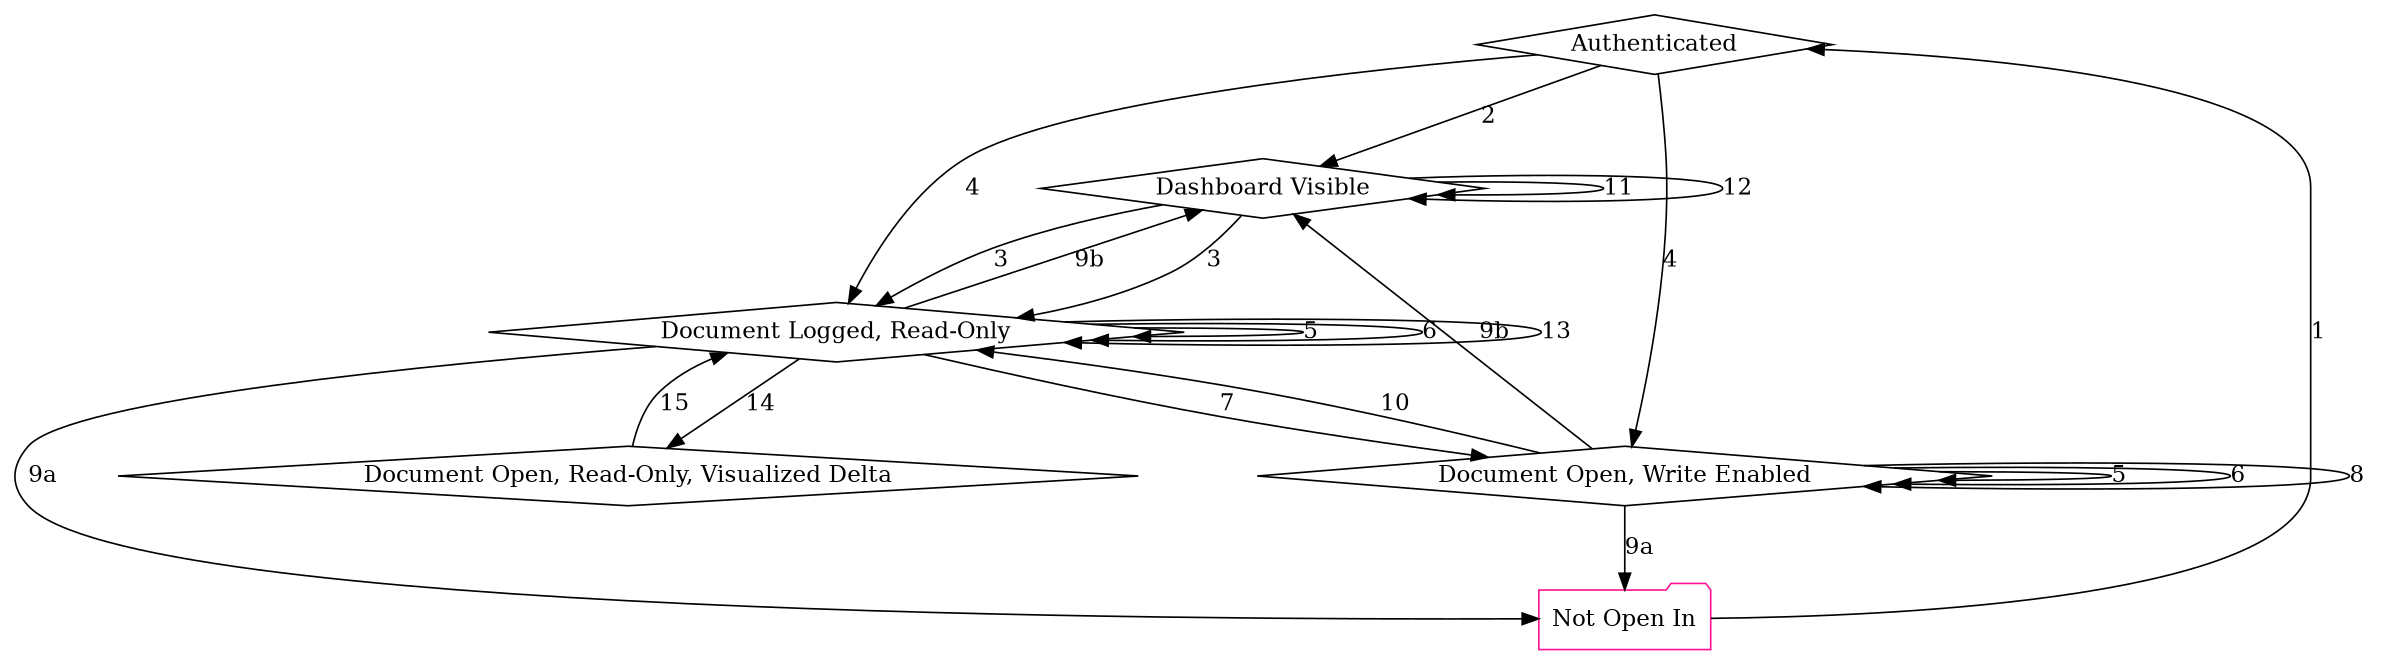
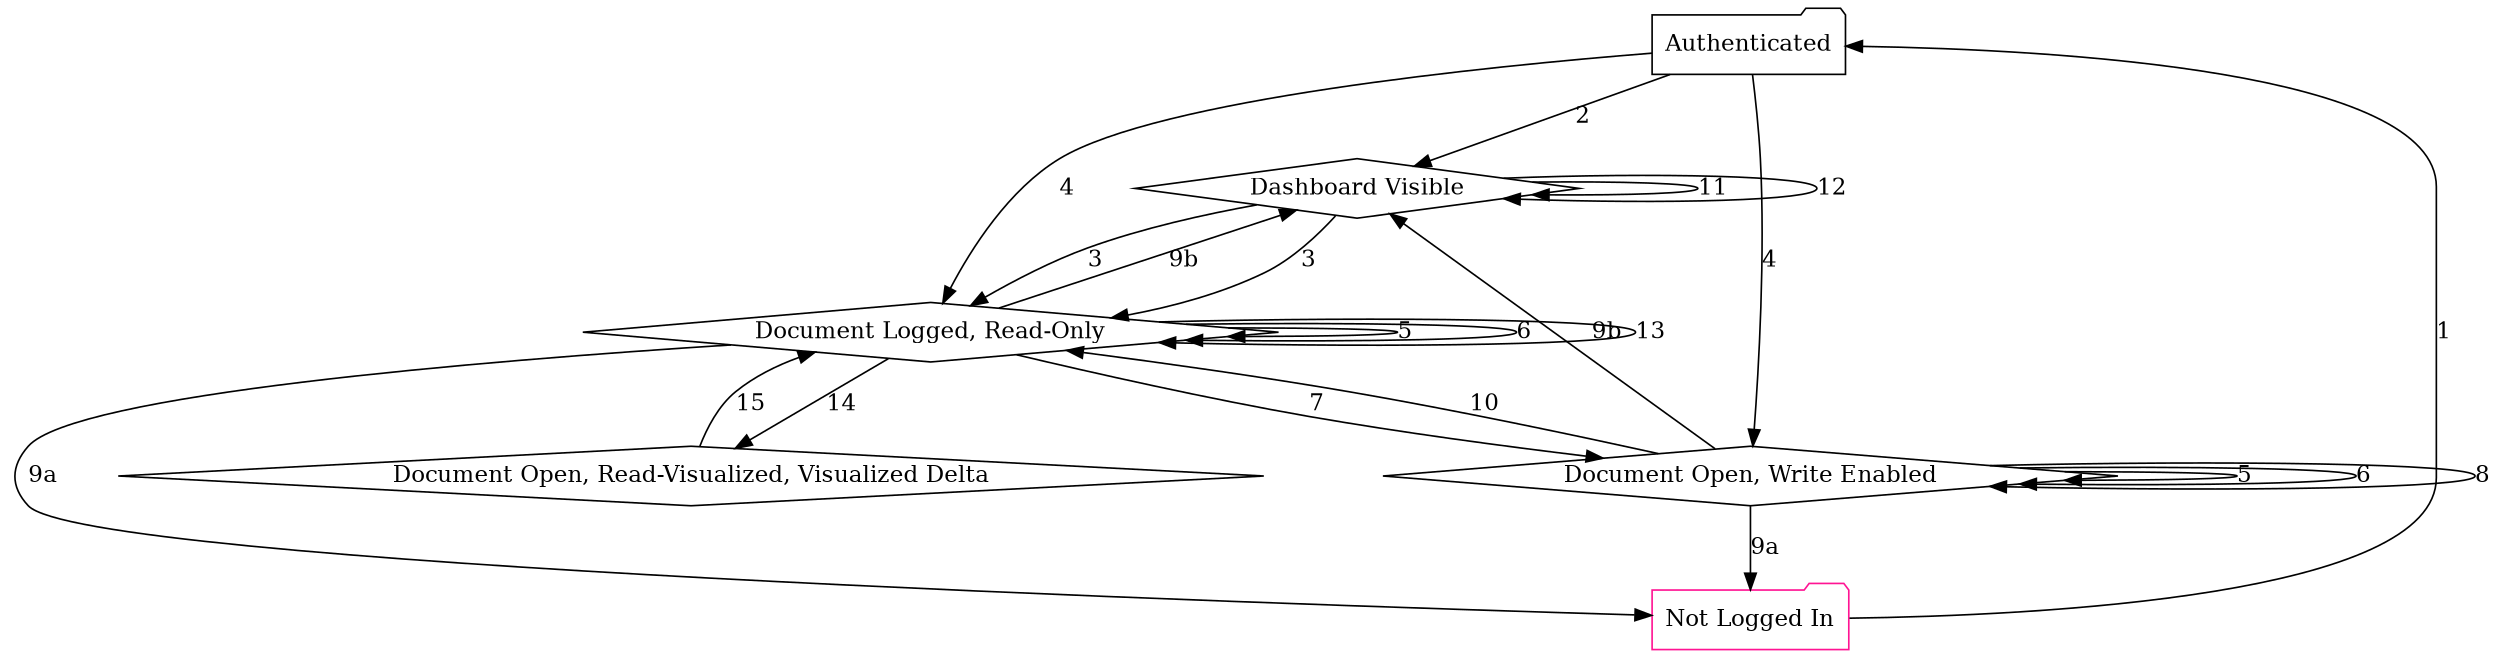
(1655, 45) -> (1749, 45)
(628, 476) -> (691, 476)
(1625, 620) -> (1750, 620)
